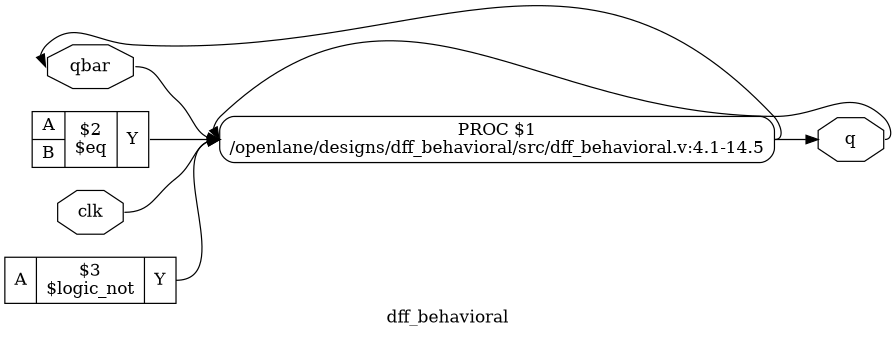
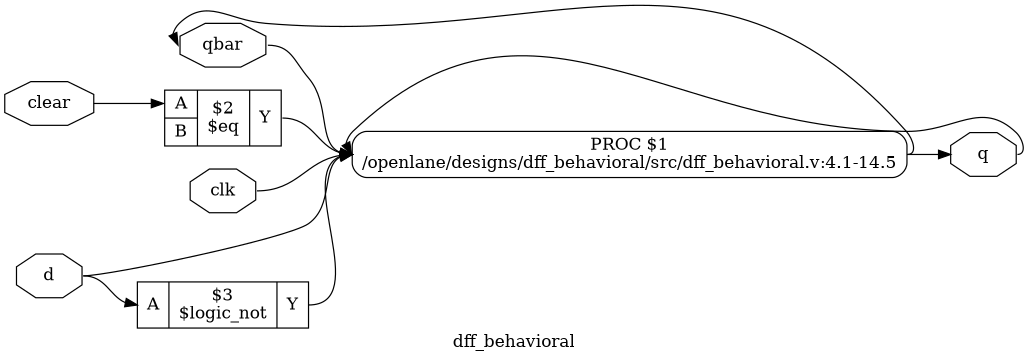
none -> (49, 103)
none -> (49, 276)
